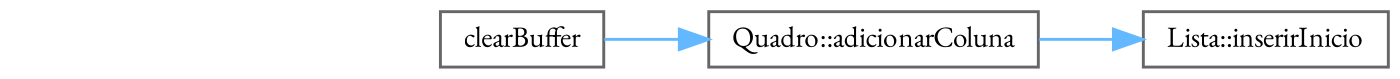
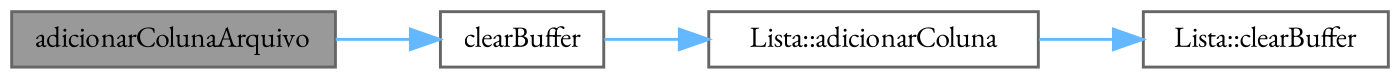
none -> (174, 39)
(874, 39) -> (874, 39)
(1266, 39) -> (1266, 39)
